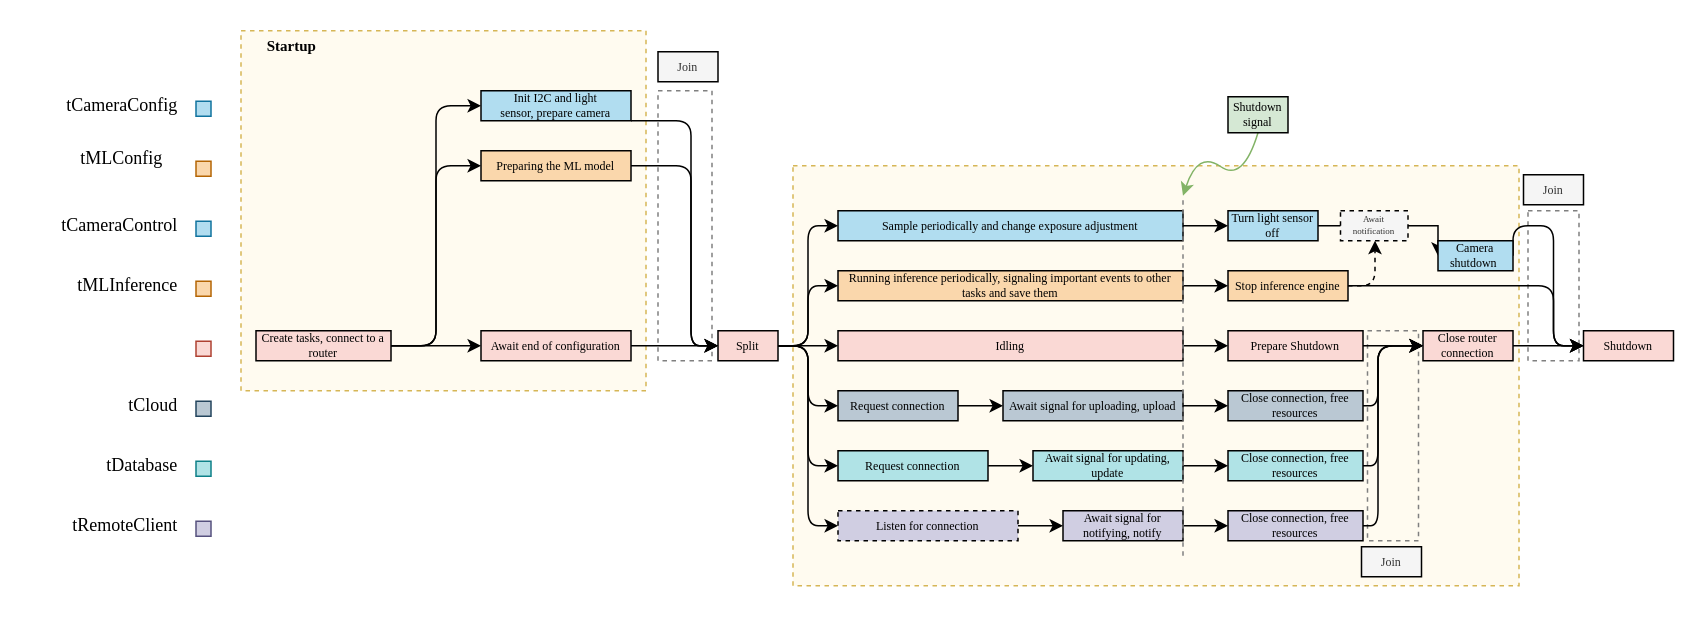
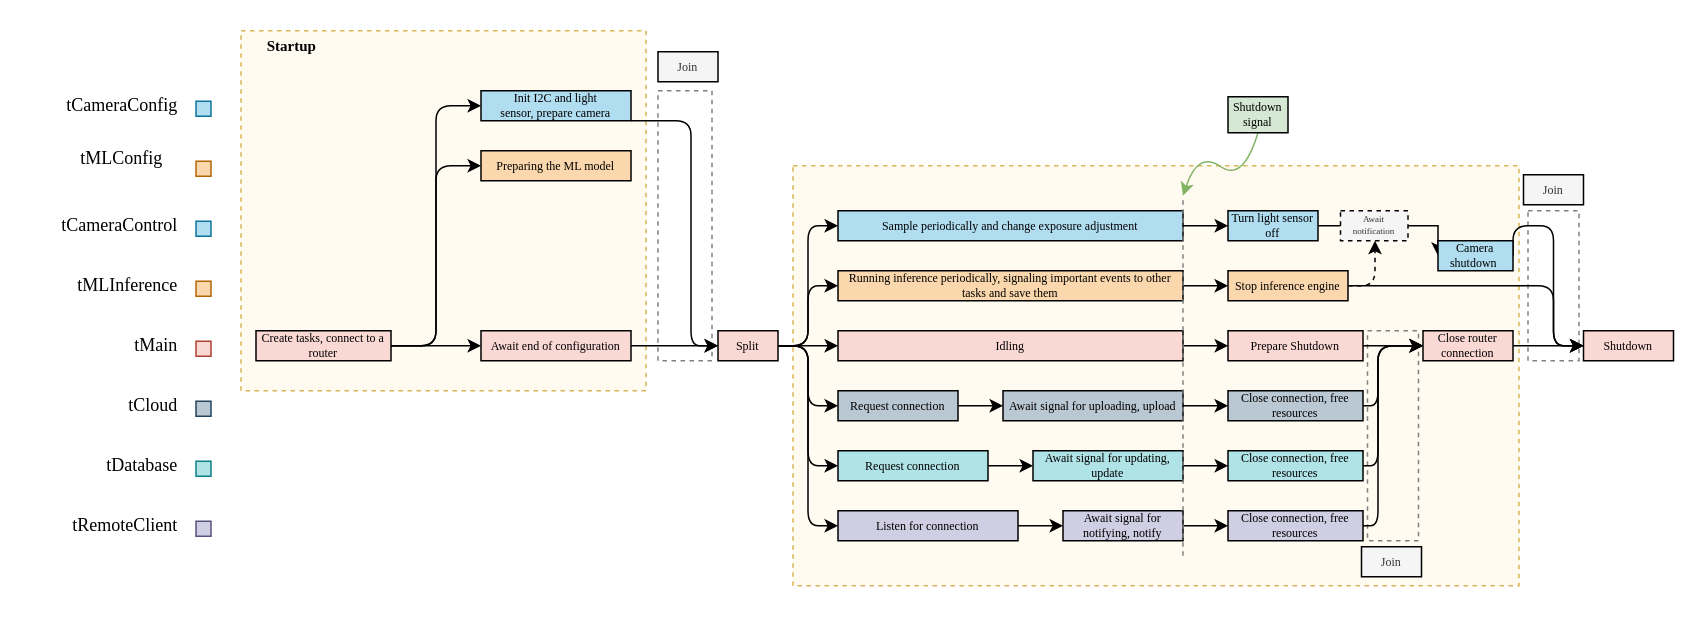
(659, 166) -> none
none -> (158, 346)
(928, 526) -> (928, 526)
